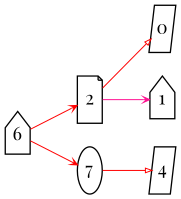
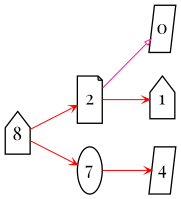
(124, 66) -> (124, 66)
(123, 100) -> (123, 100)
(18, 135) -> (18, 135)
(124, 170) -> (124, 170)
